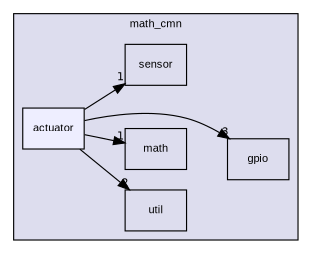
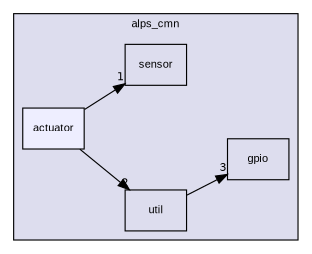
(156, 24) -> (156, 24)
(154, 114) -> (202, 187)
(156, 149) -> none
